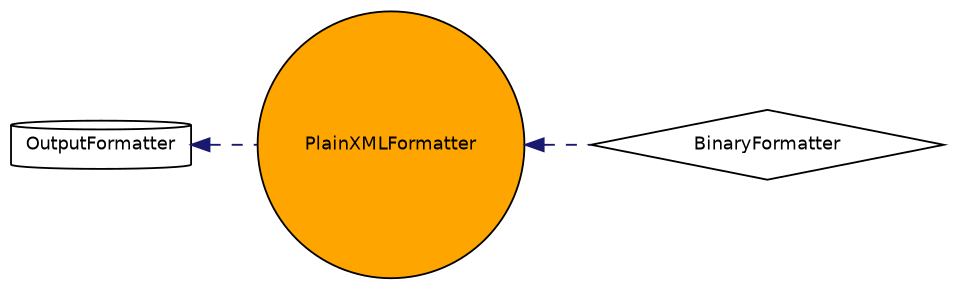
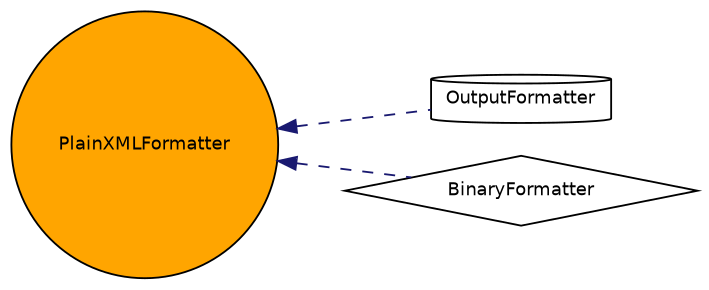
(233, 145) -> (364, 118)
